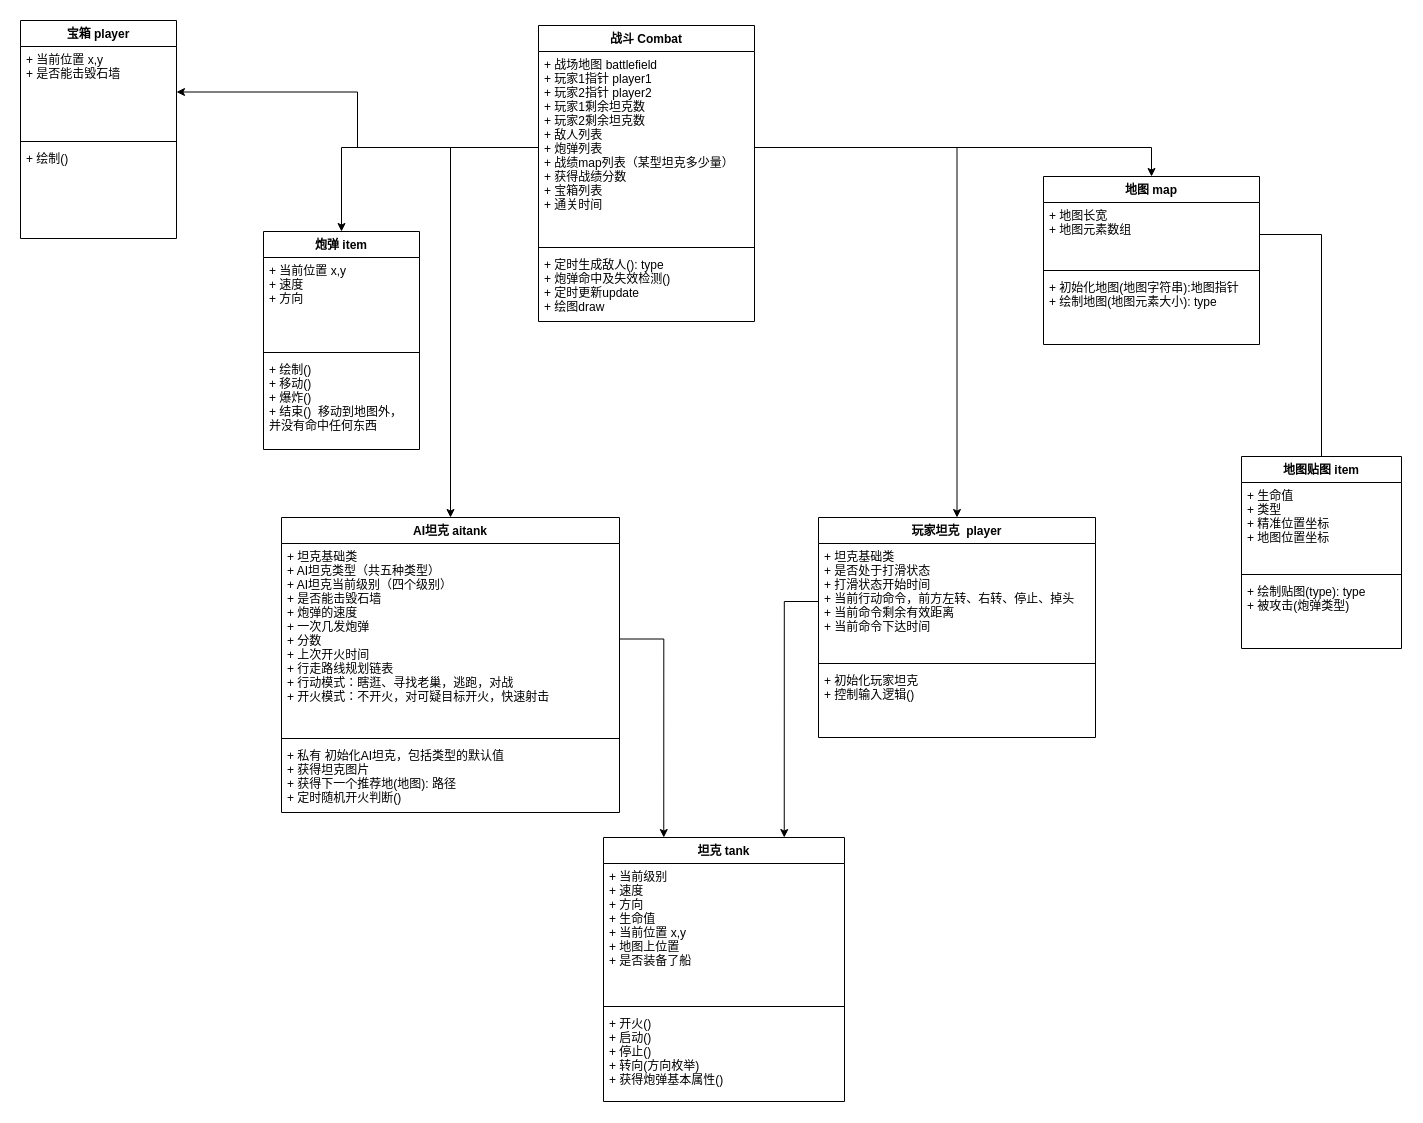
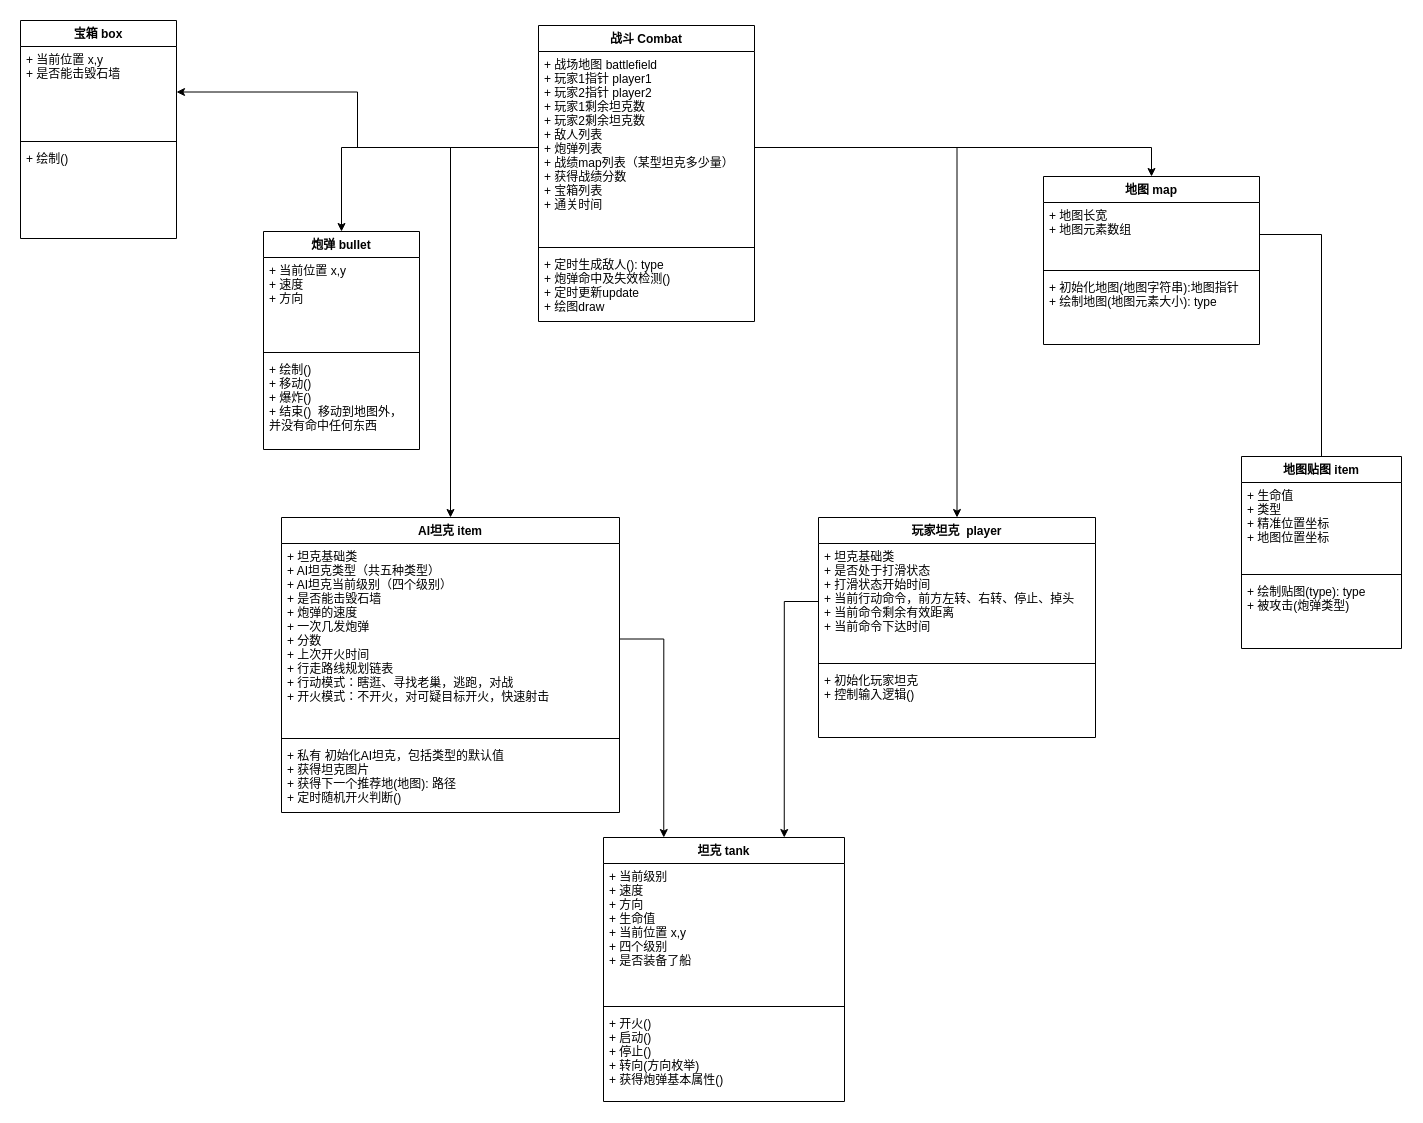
(98, 34) -> (98, 34)
(341, 245) -> (341, 245)
(450, 531) -> (450, 531)
(638, 877) -> (638, 877)
